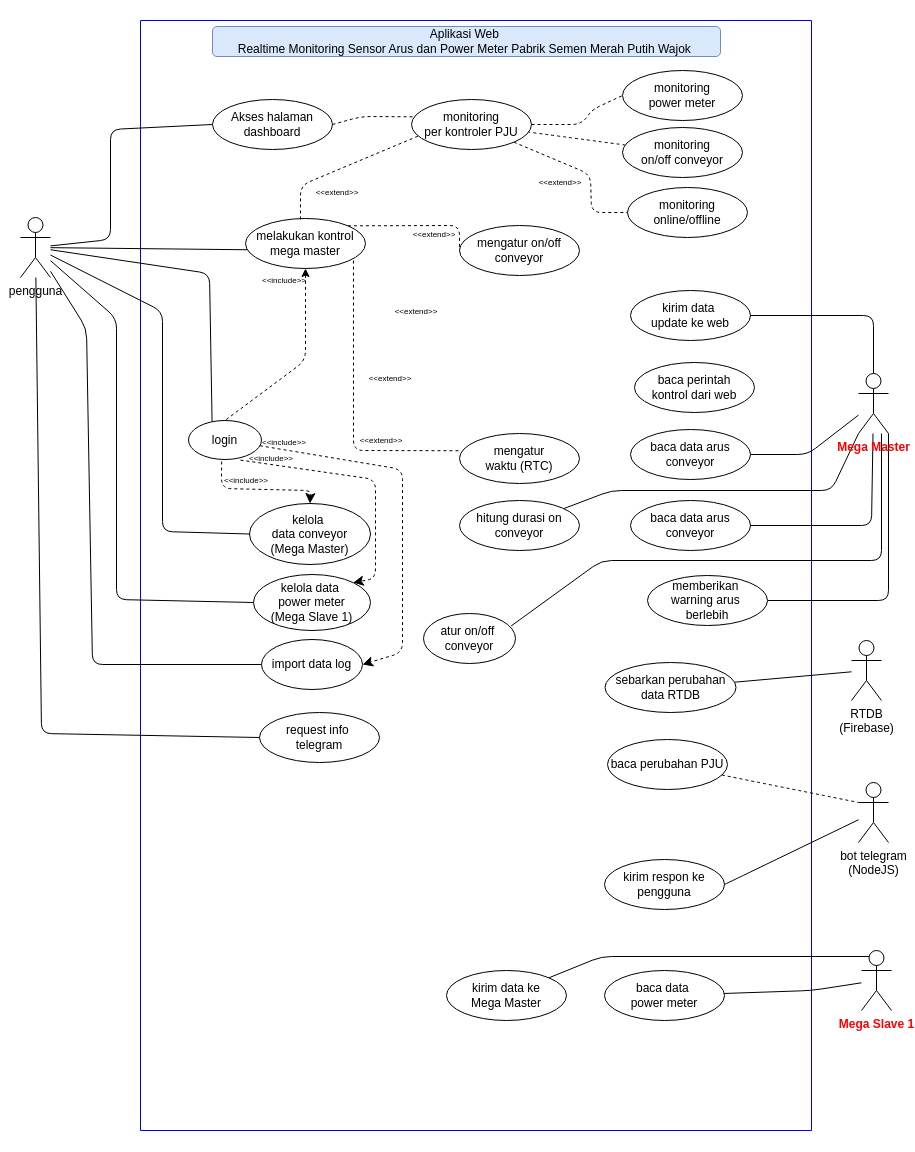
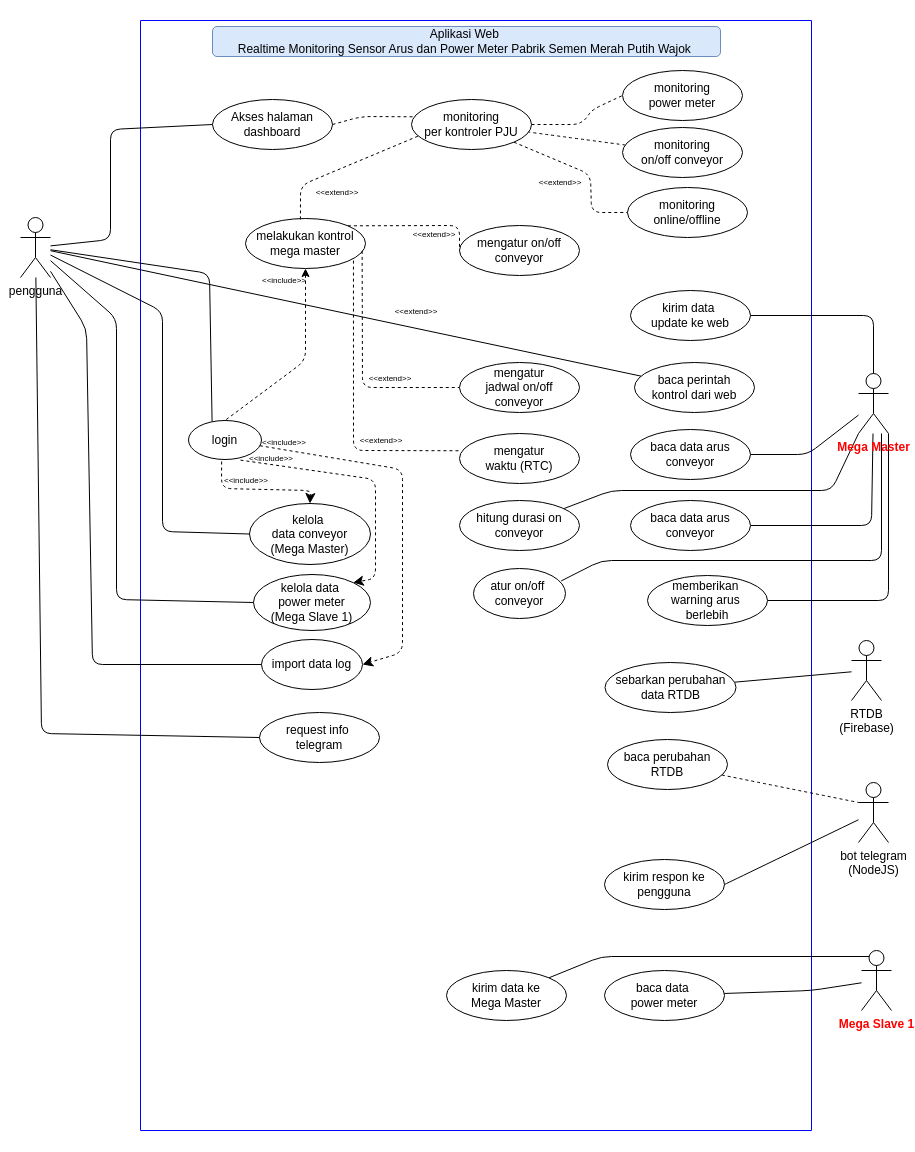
(149, 249) -> (345, 313)
none -> (362, 362)
none -> (520, 388)
(470, 639) -> (520, 594)
(668, 765) -> (668, 765)
